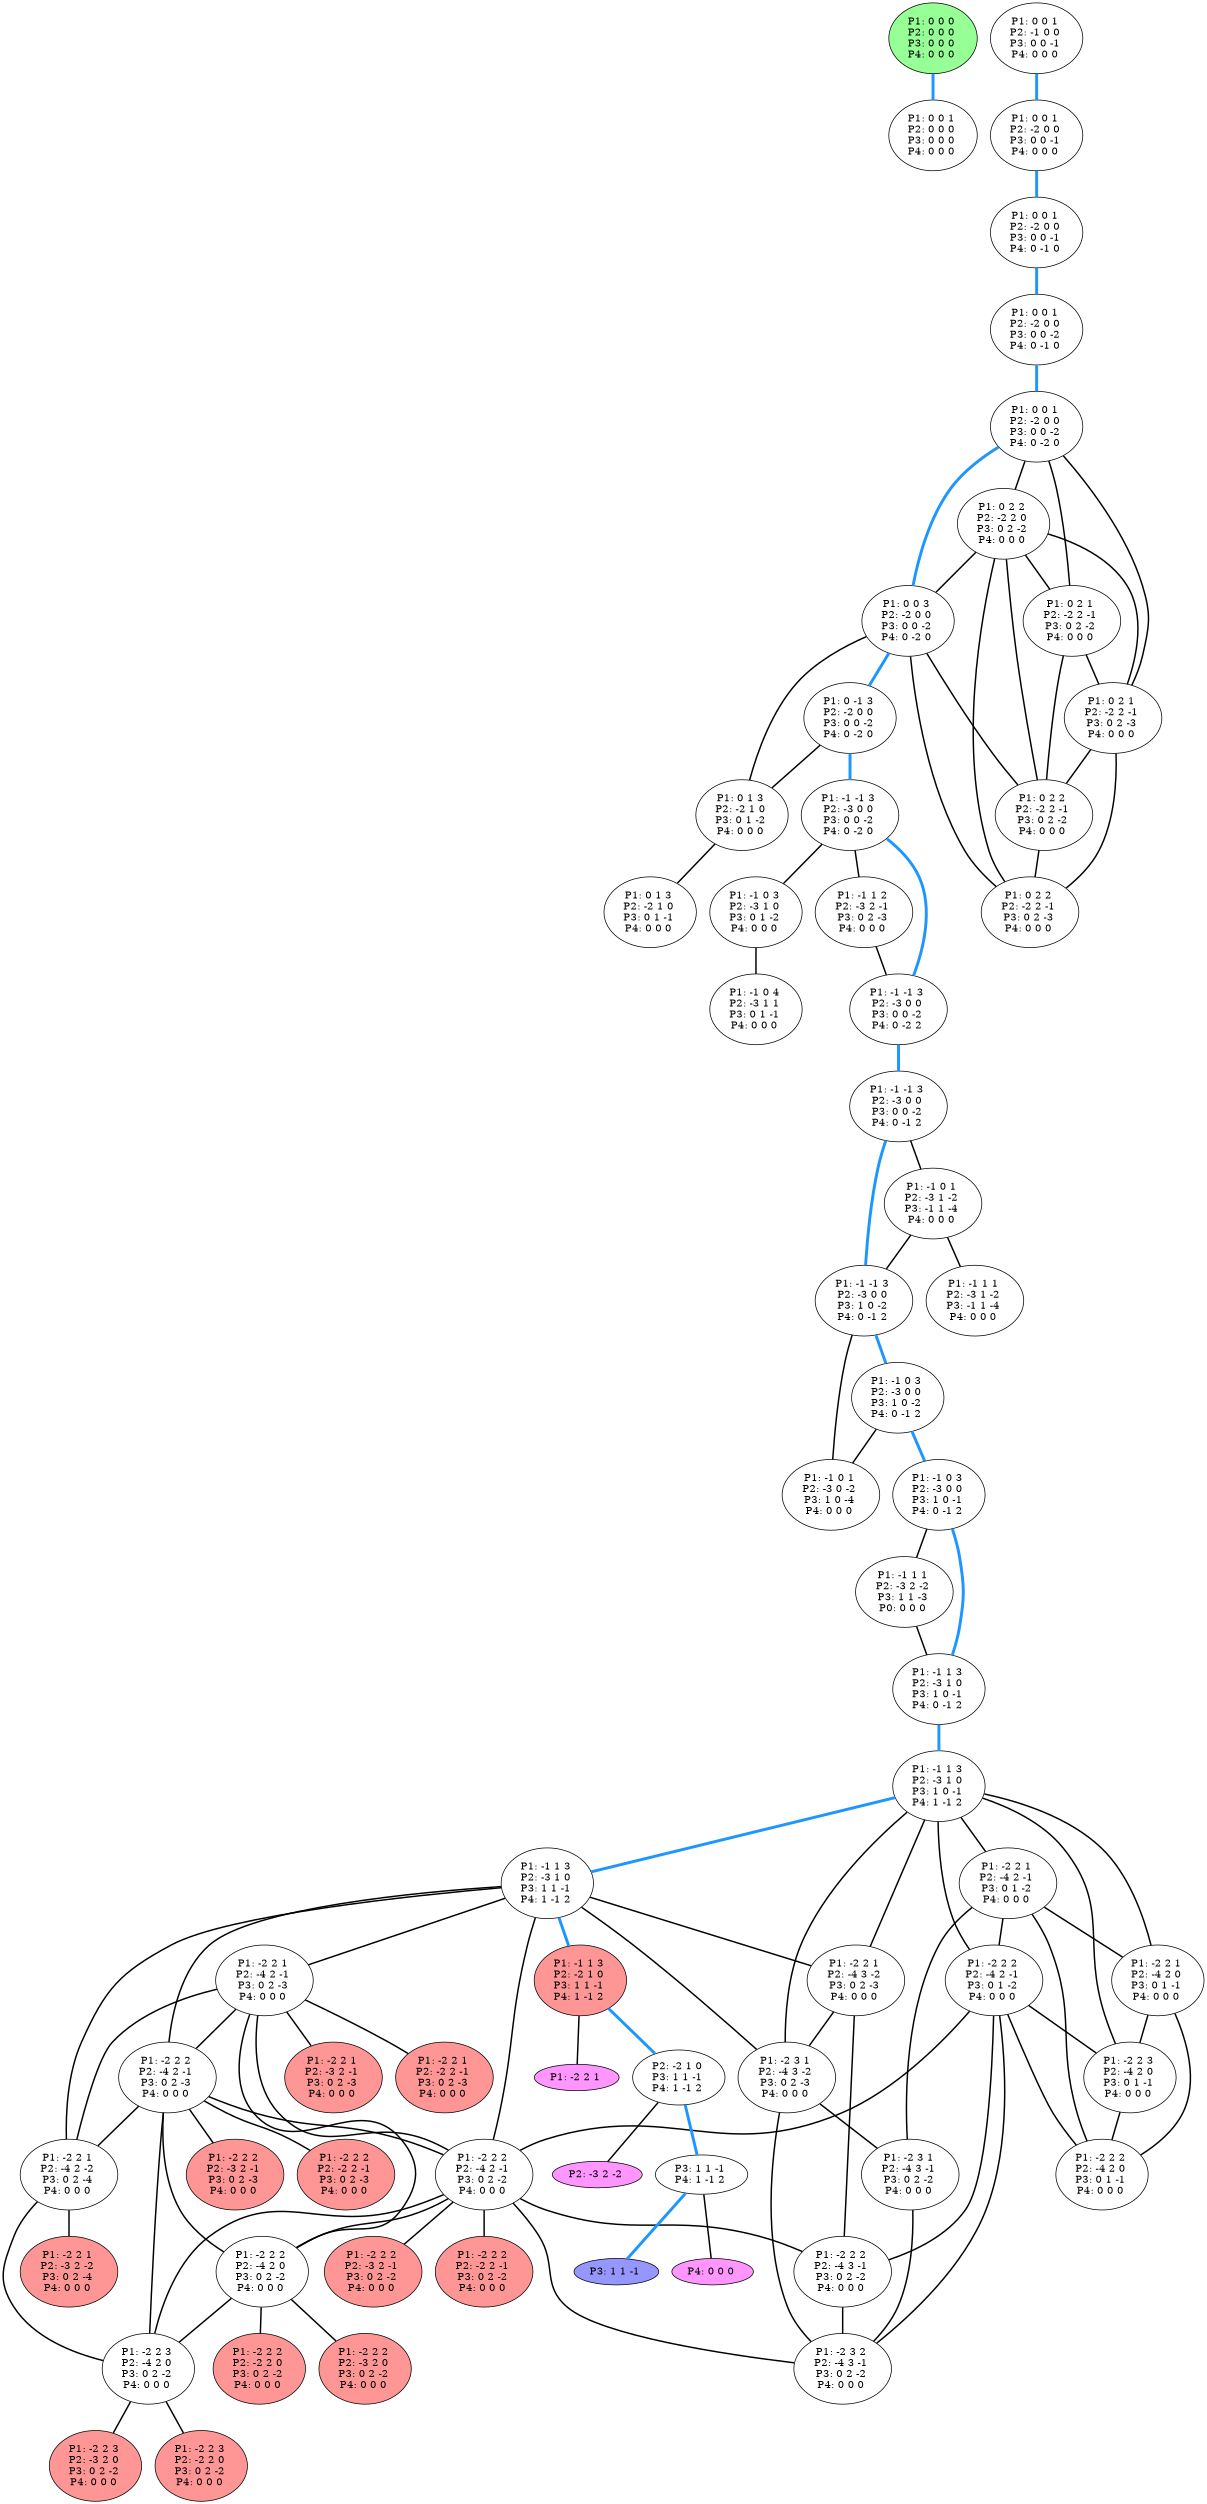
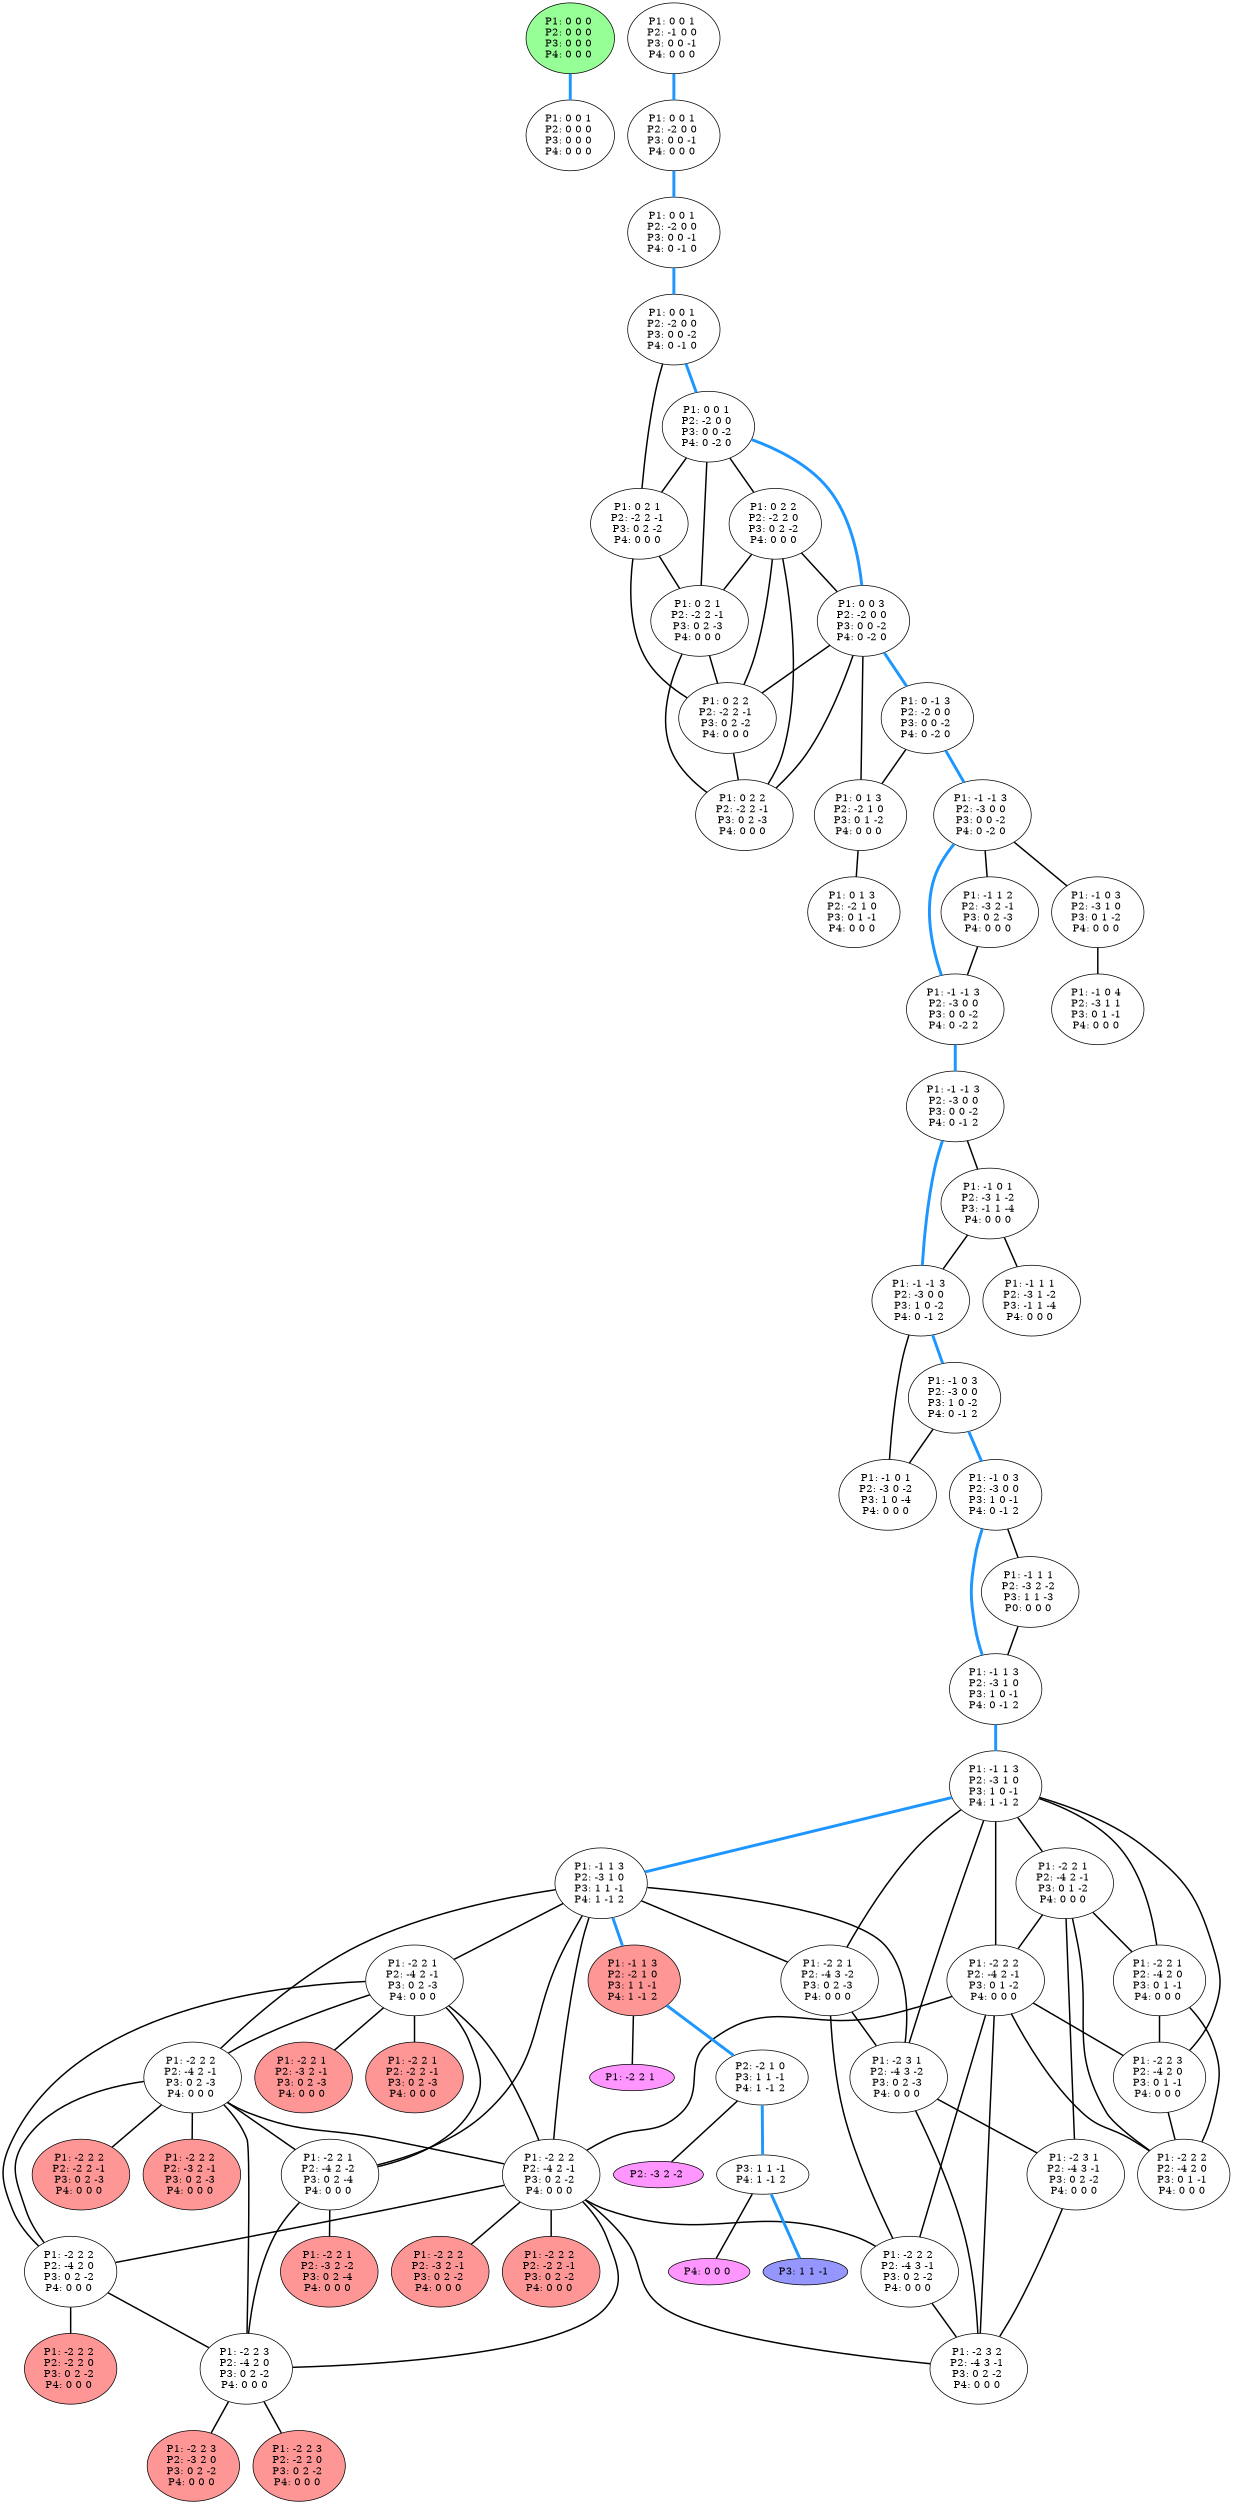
(1038, 572) -> (649, 426)
(365, 2369) -> none
